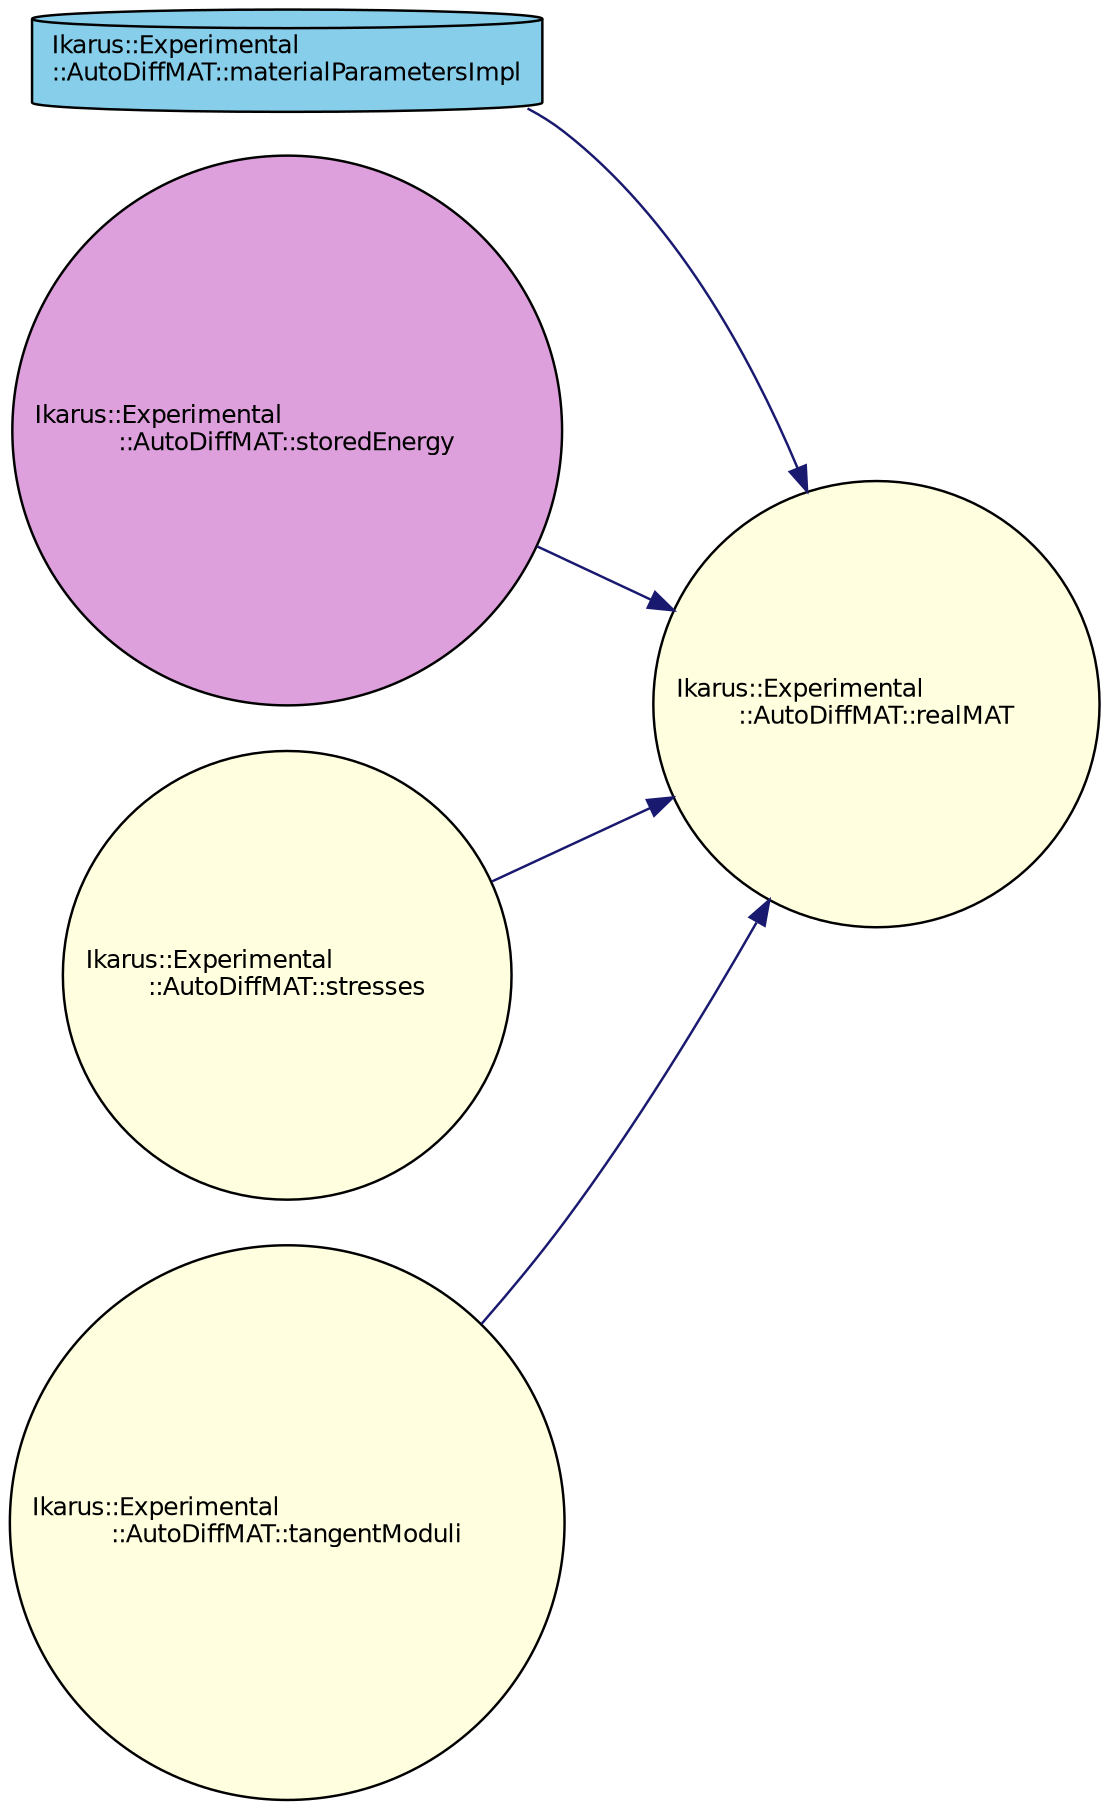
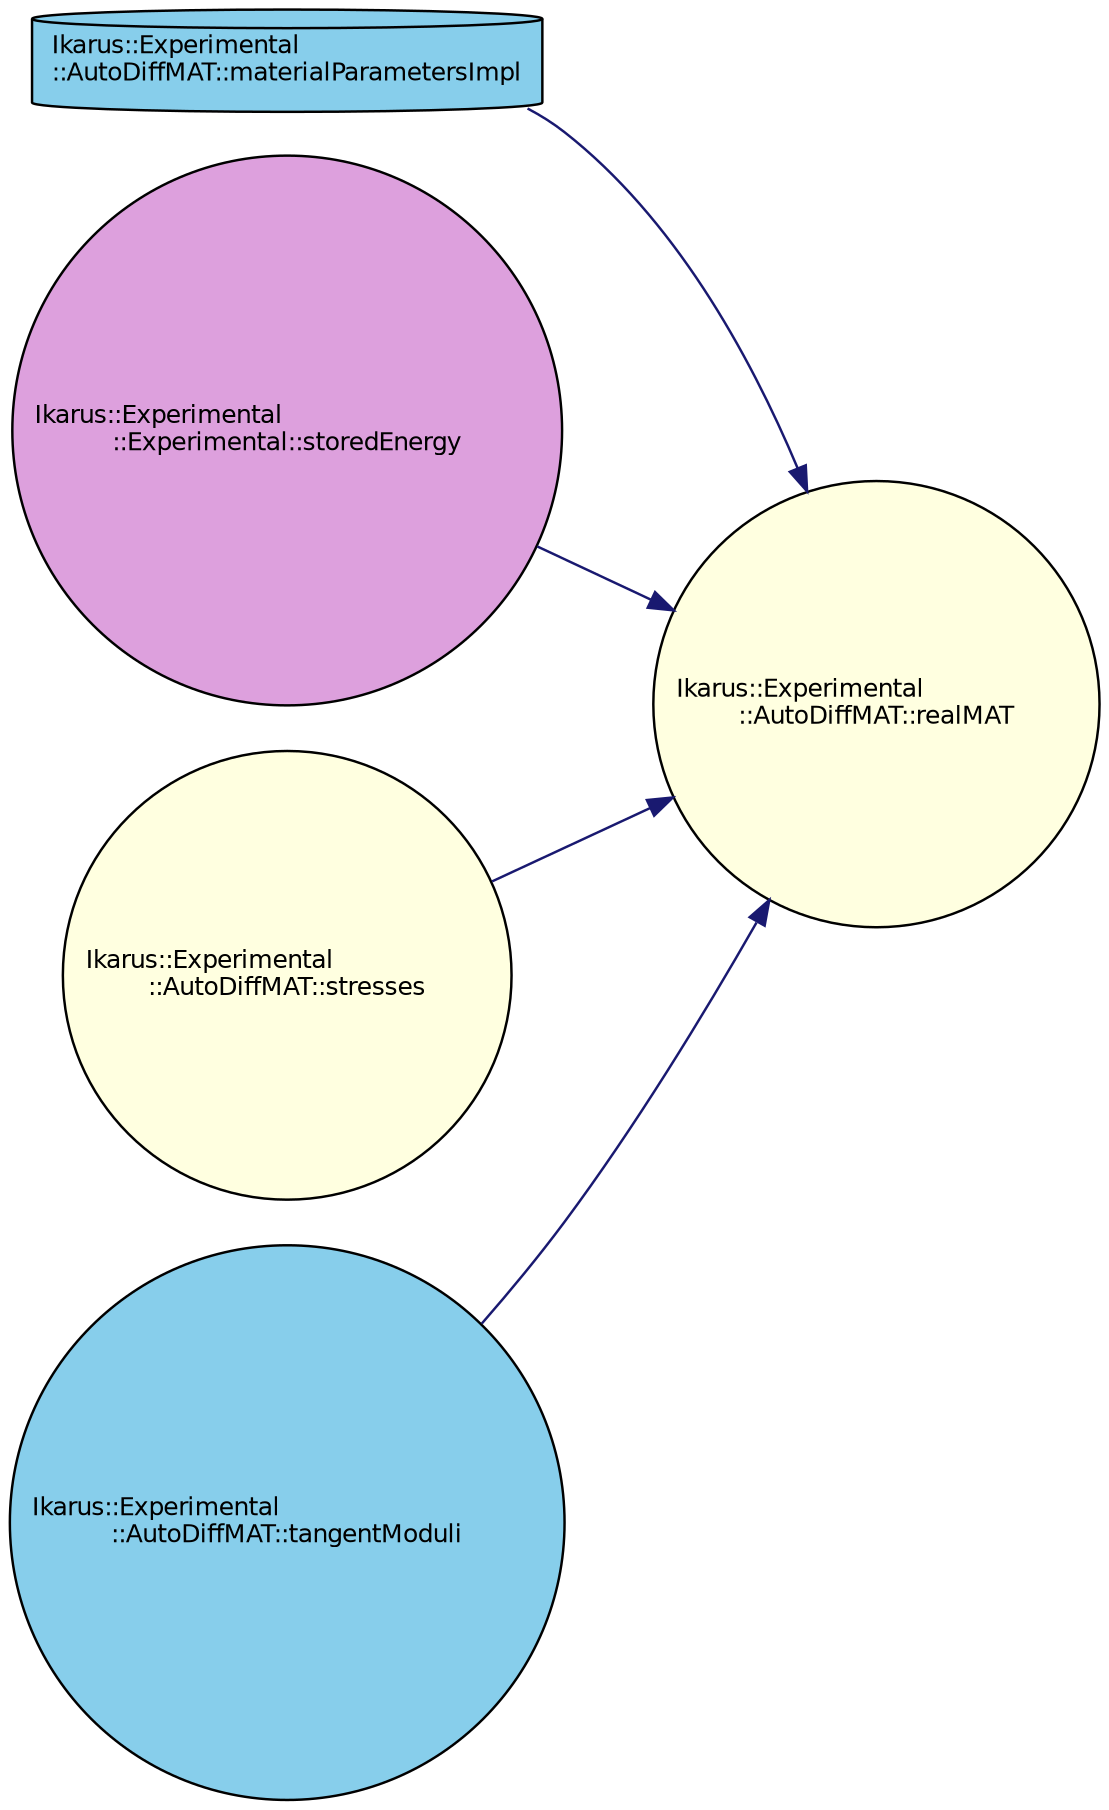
(287, 430) -> (287, 430)
(287, 1523) -> (287, 1523)
